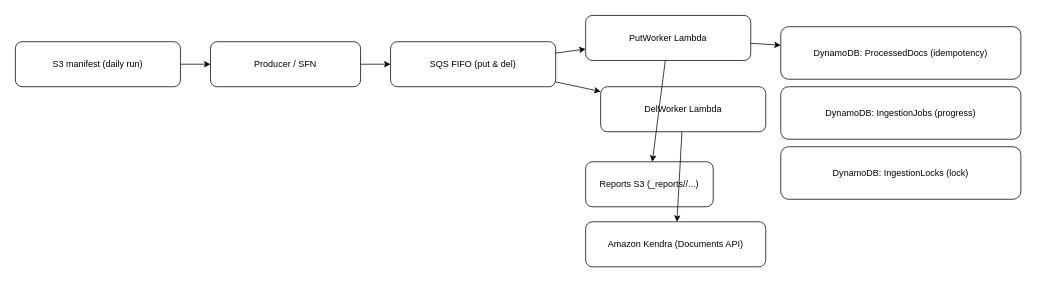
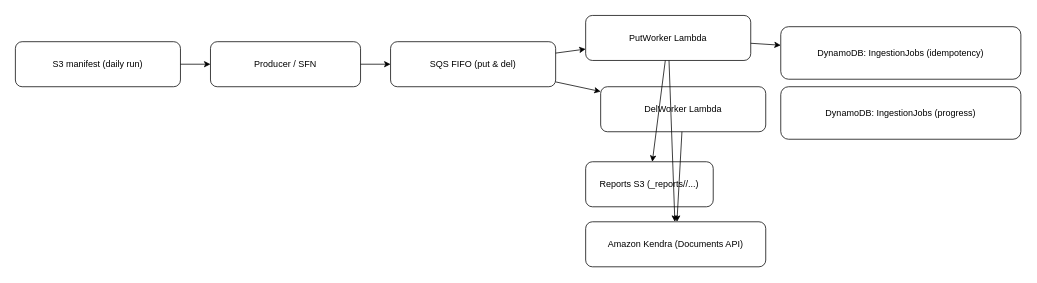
(900, 53) -> (900, 53)
none -> (673, 167)
(900, 173) -> none
